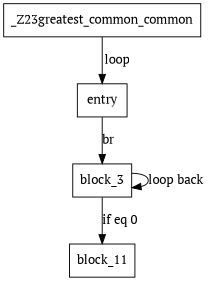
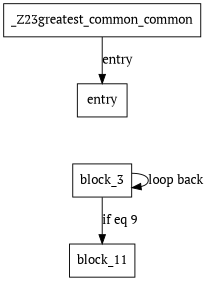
(117, 60) -> (117, 60)
(102, 136) -> none
(120, 221) -> (120, 221)
